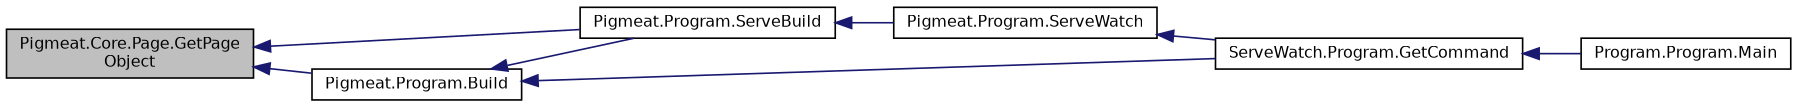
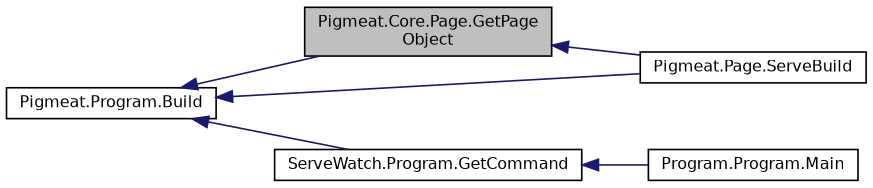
(708, 23) -> (753, 67)
(1025, 23) -> none
(291, 71) -> (258, 70)
